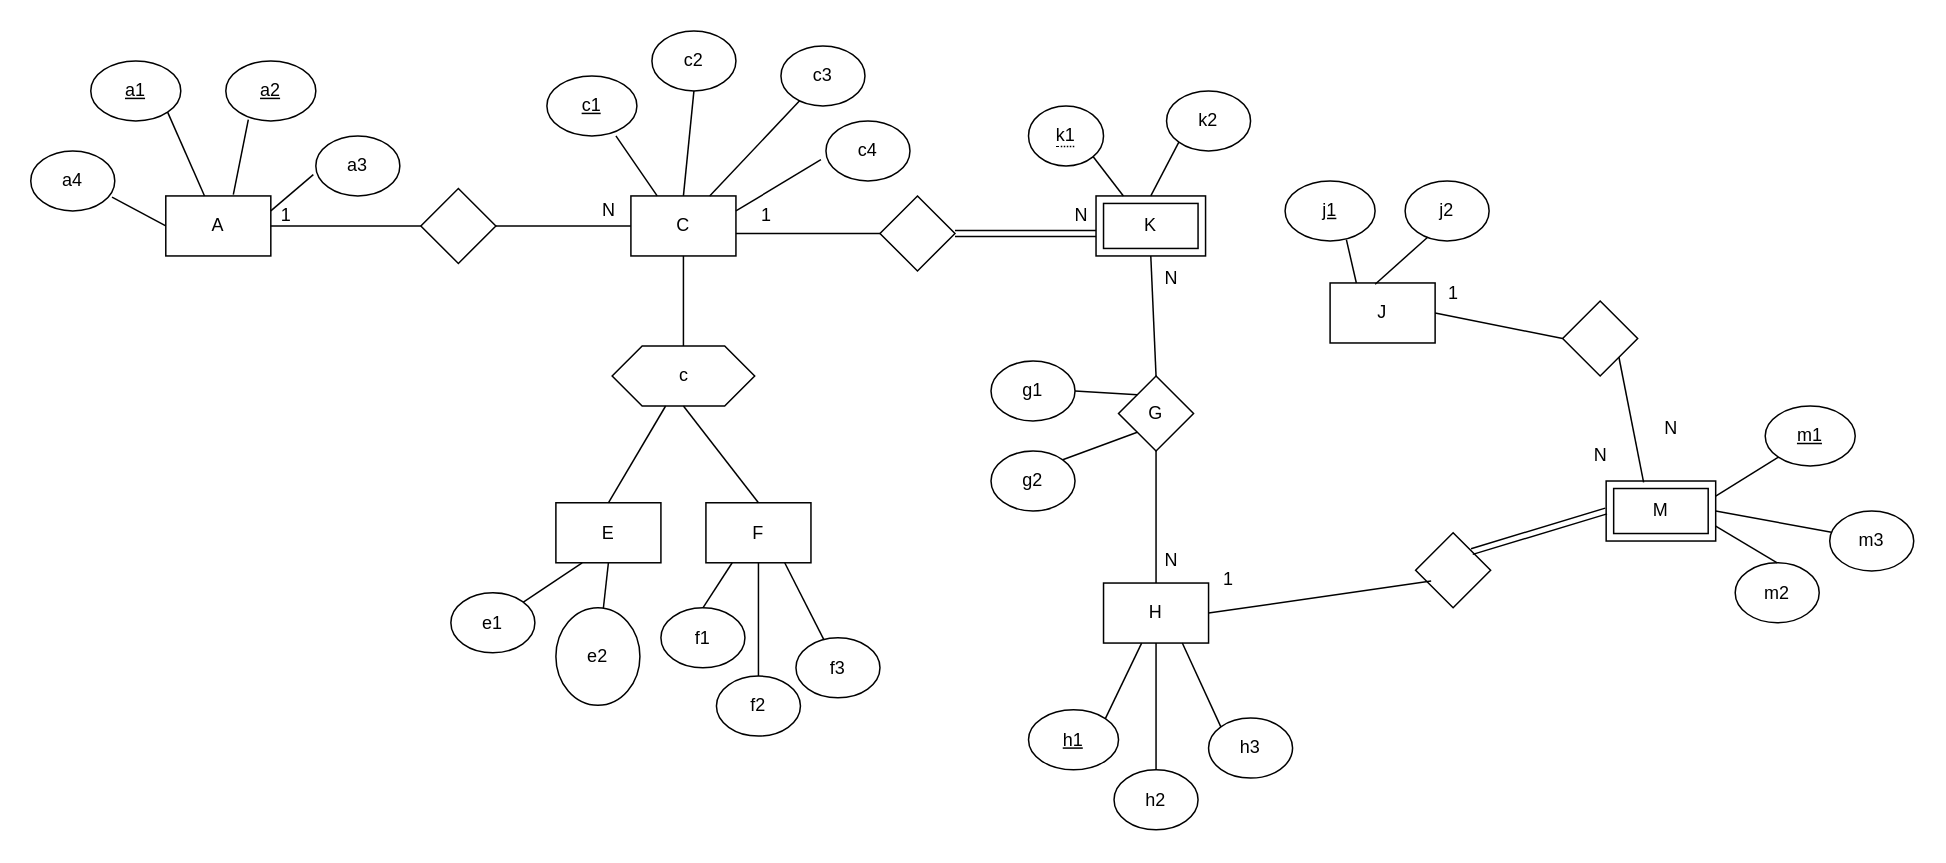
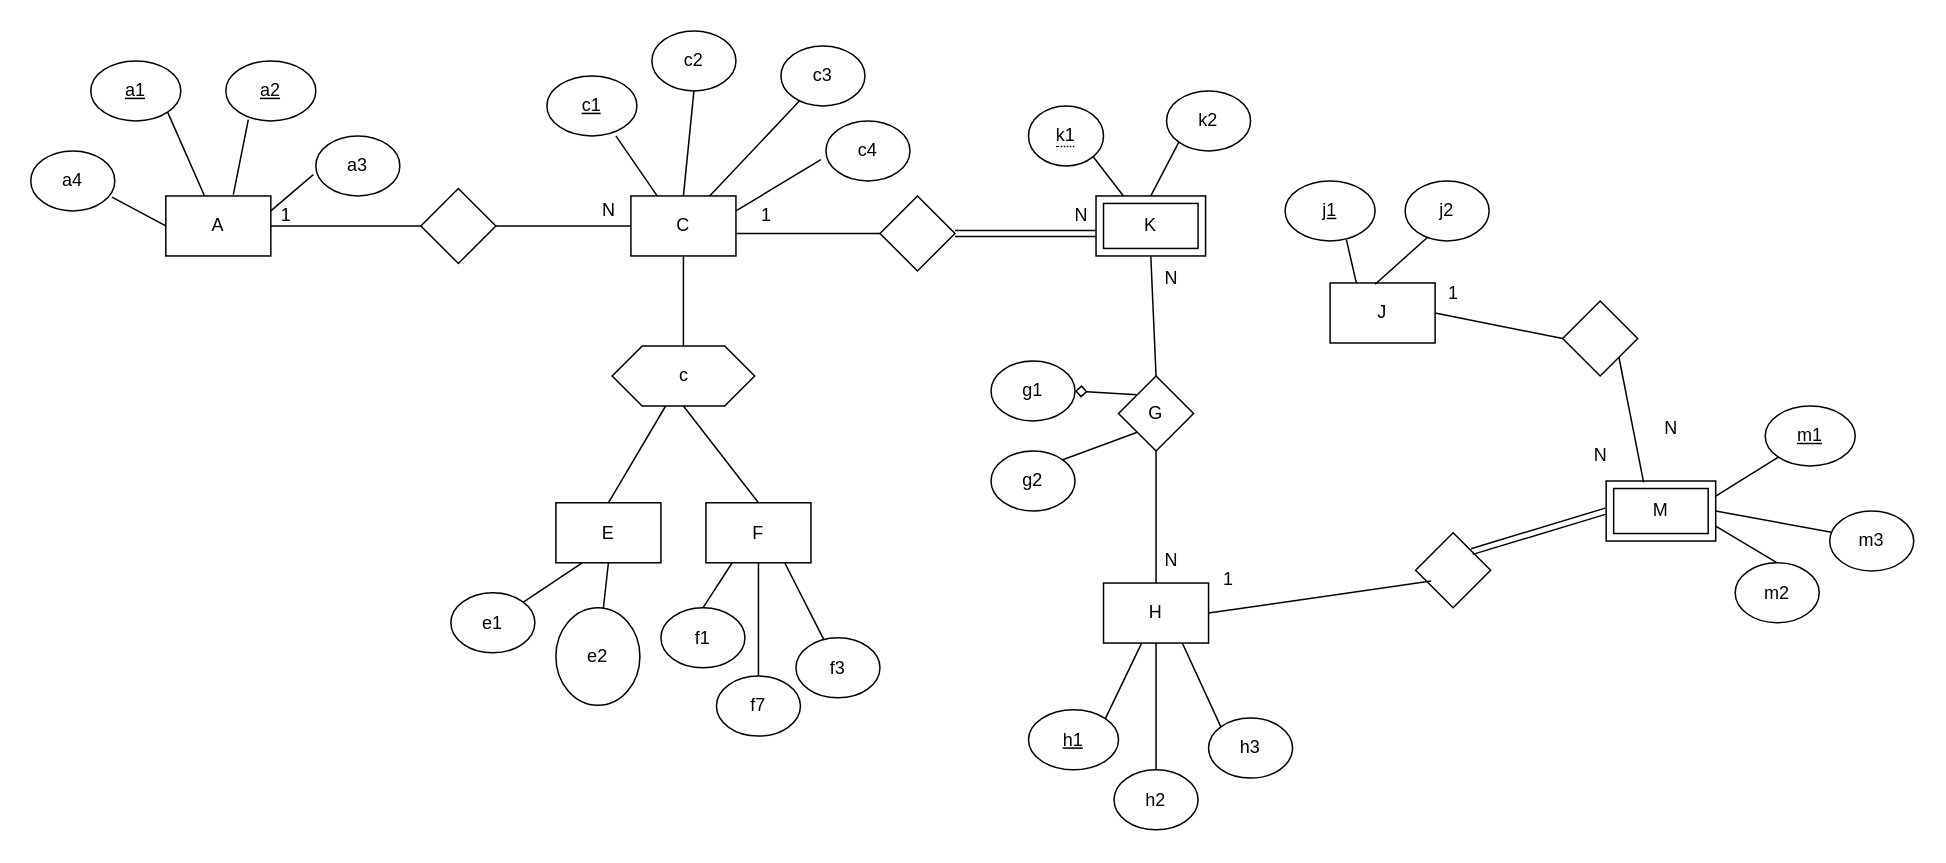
(1081, 391) -> (1087, 392)
(758, 706) -> (758, 706)
